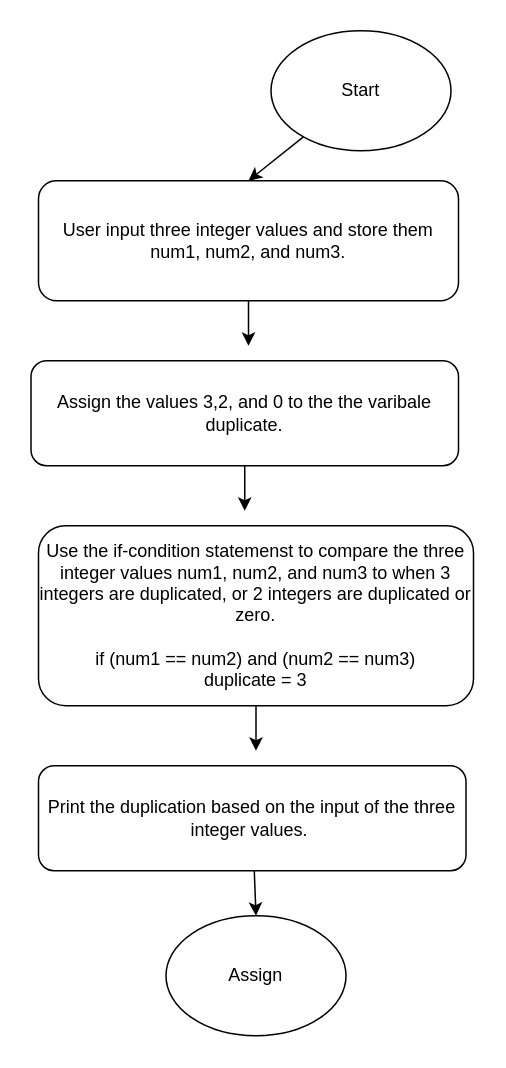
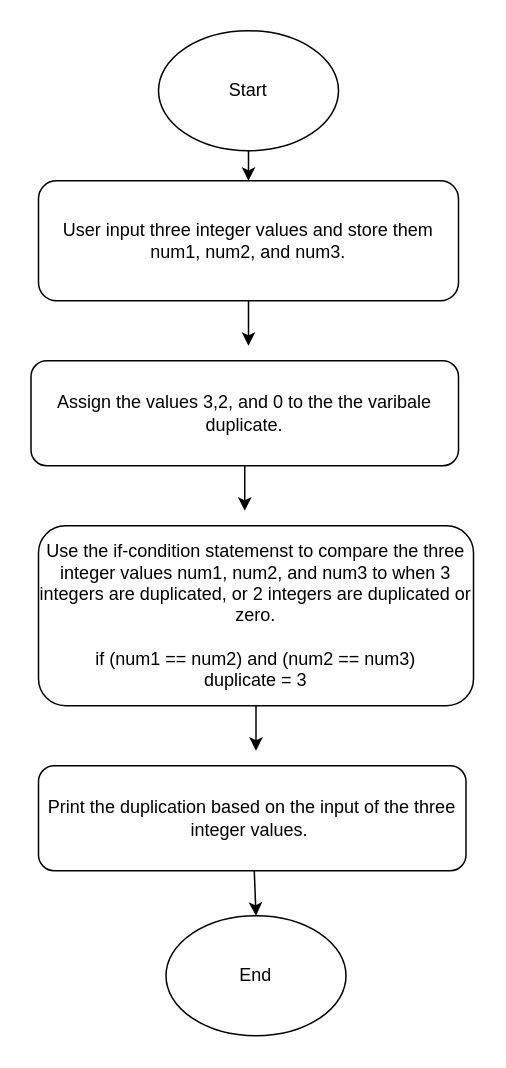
(361, 91) -> (248, 91)
(256, 976) -> (256, 976)
